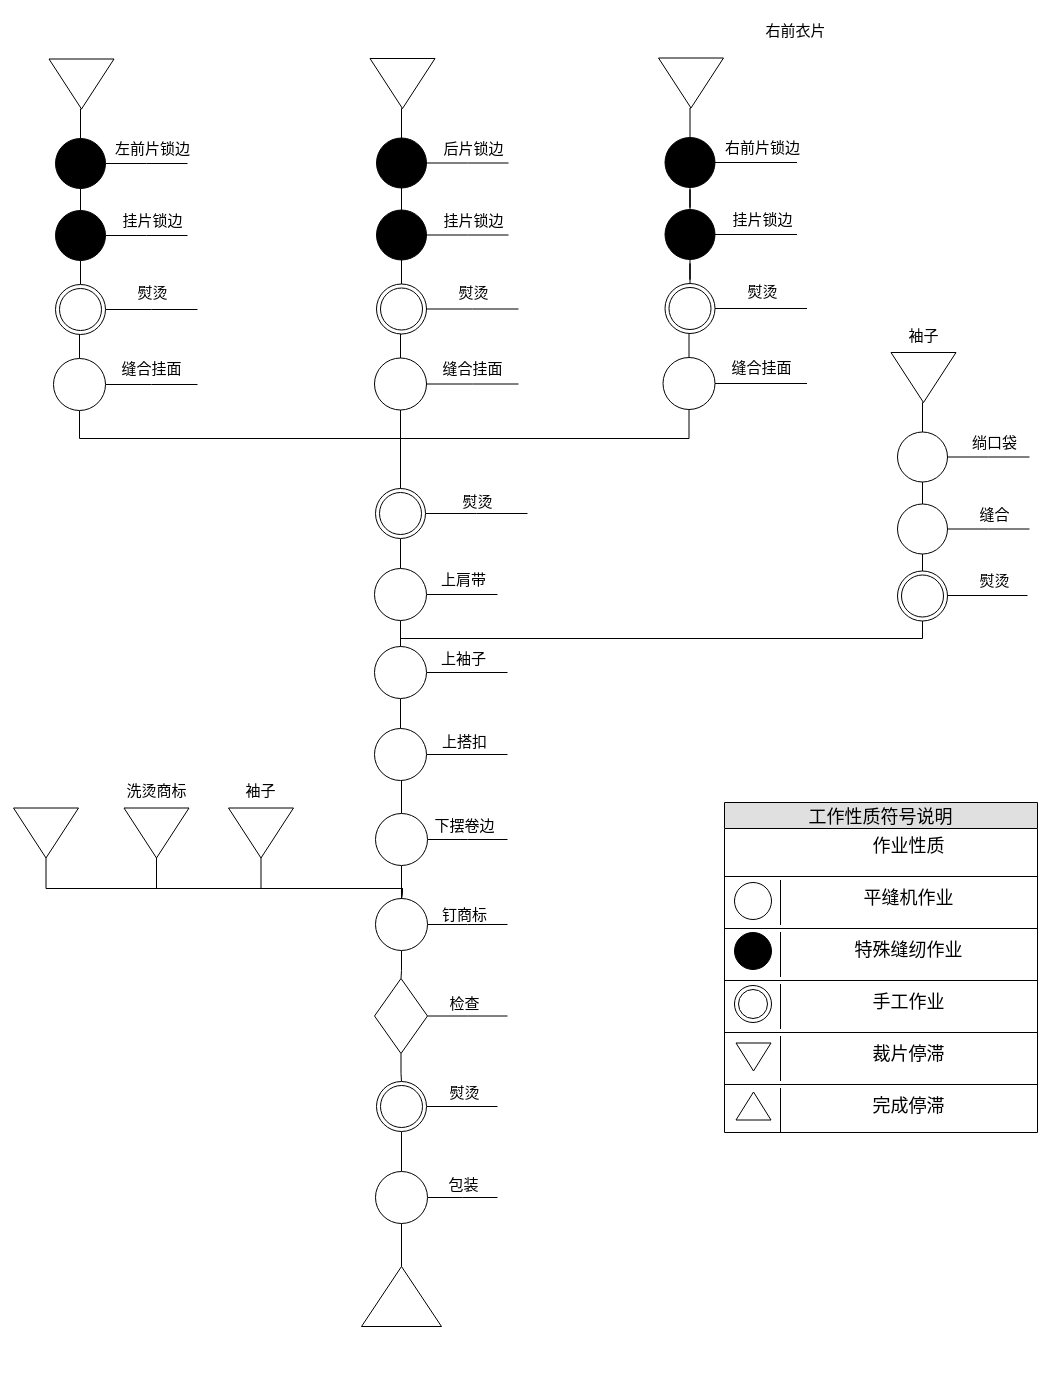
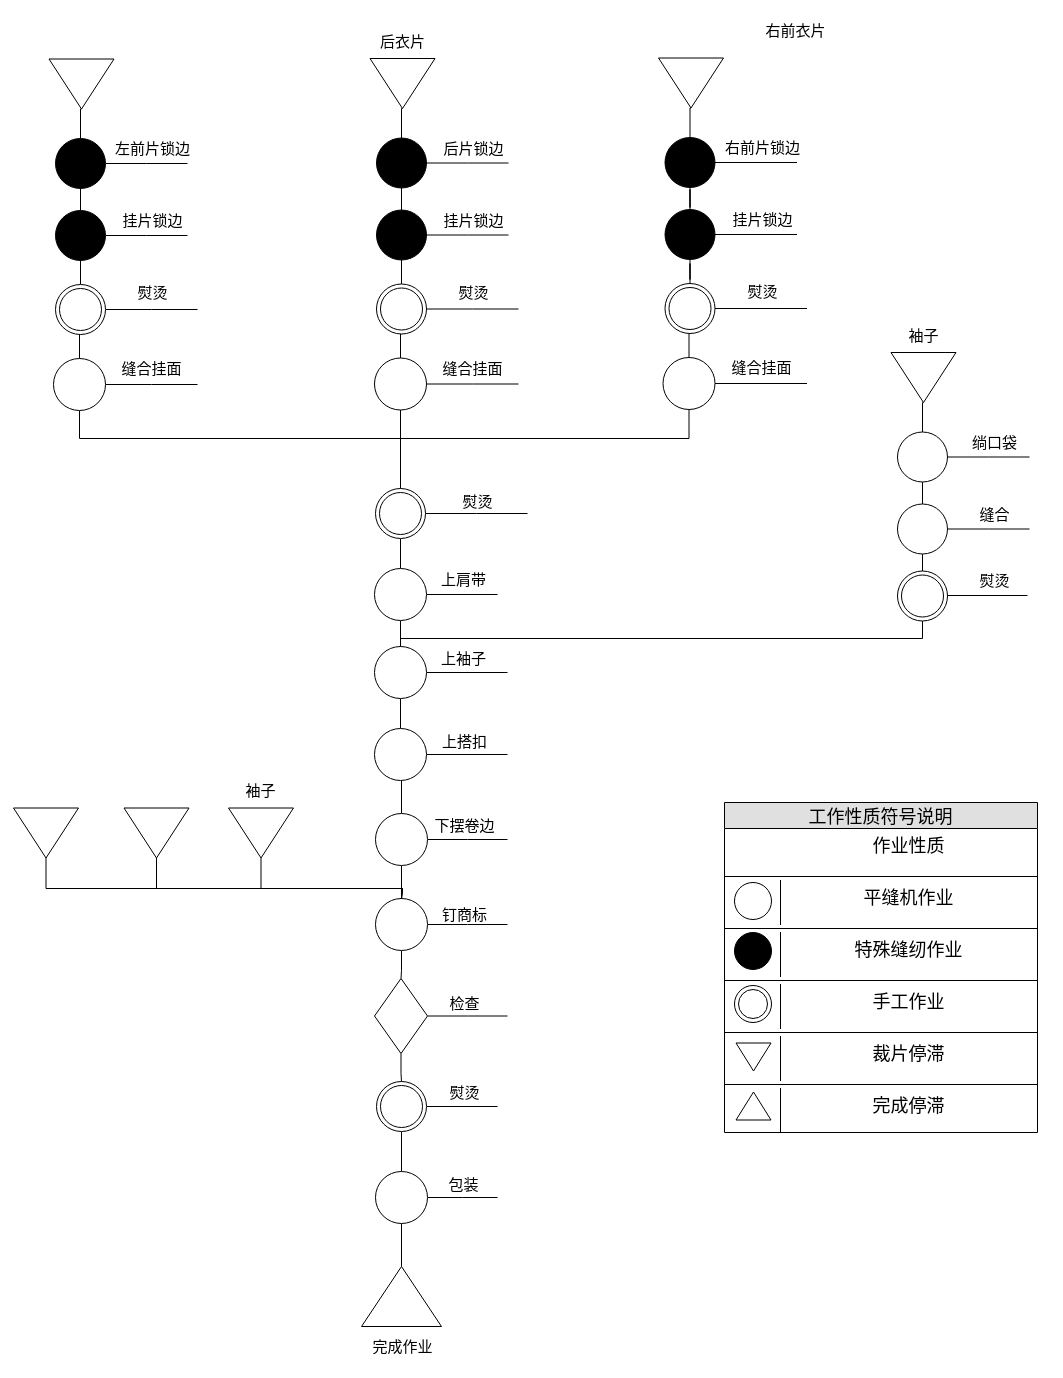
none -> (403, 41)
(157, 791) -> none
none -> (403, 1347)
